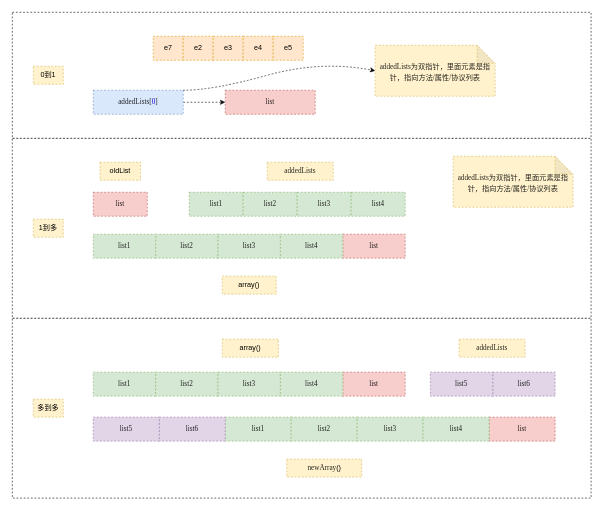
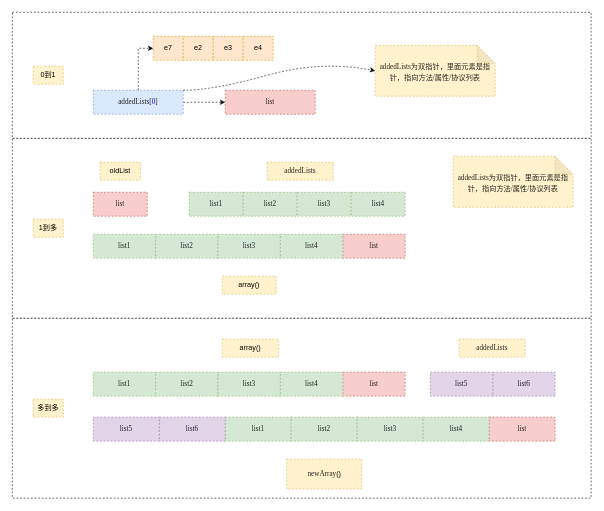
none -> (147, 48)
(288, 48) -> none
(324, 468) -> (324, 474)
